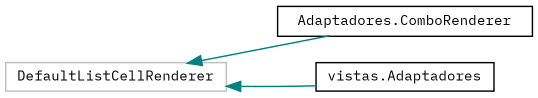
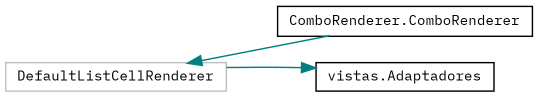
(405, 21) -> (405, 21)
(278, 86) -> (264, 67)
